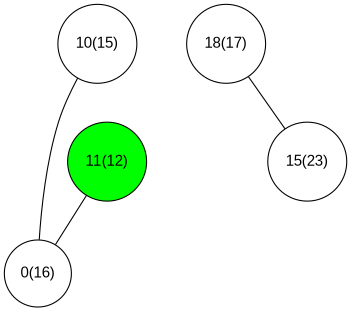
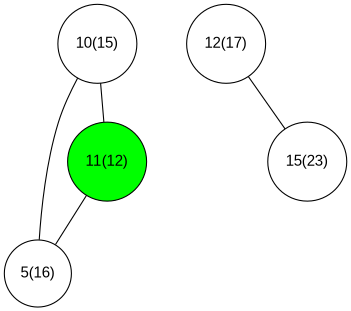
(226, 44) -> (226, 44)
none -> (102, 103)
(38, 274) -> (38, 274)
